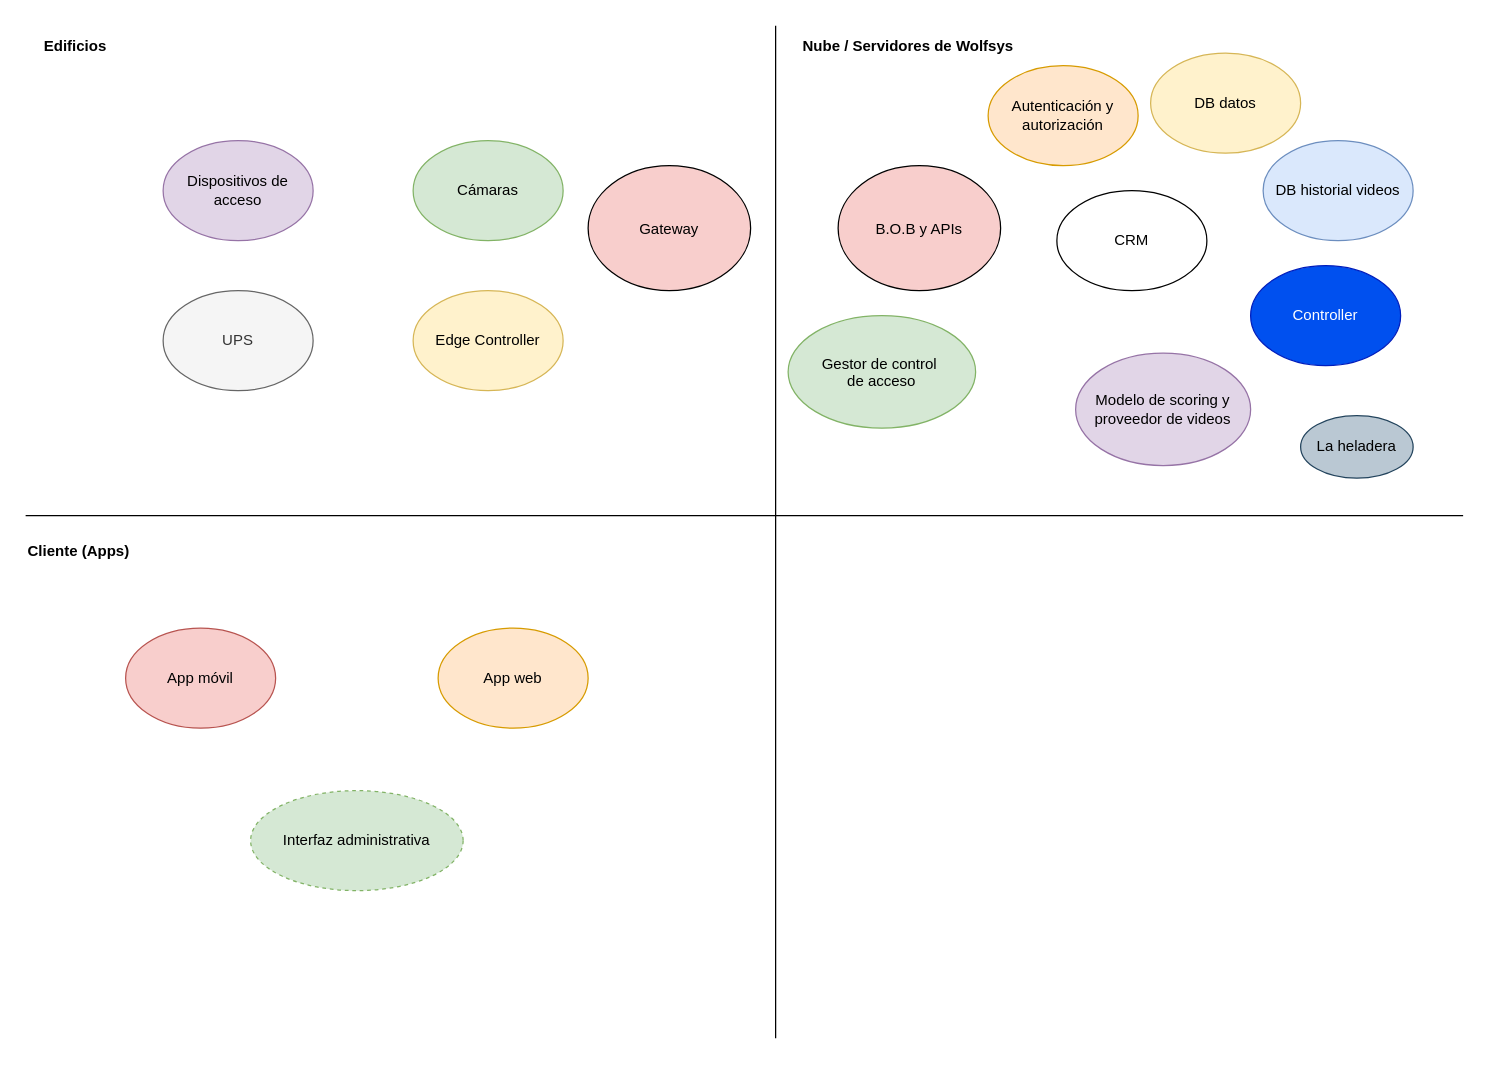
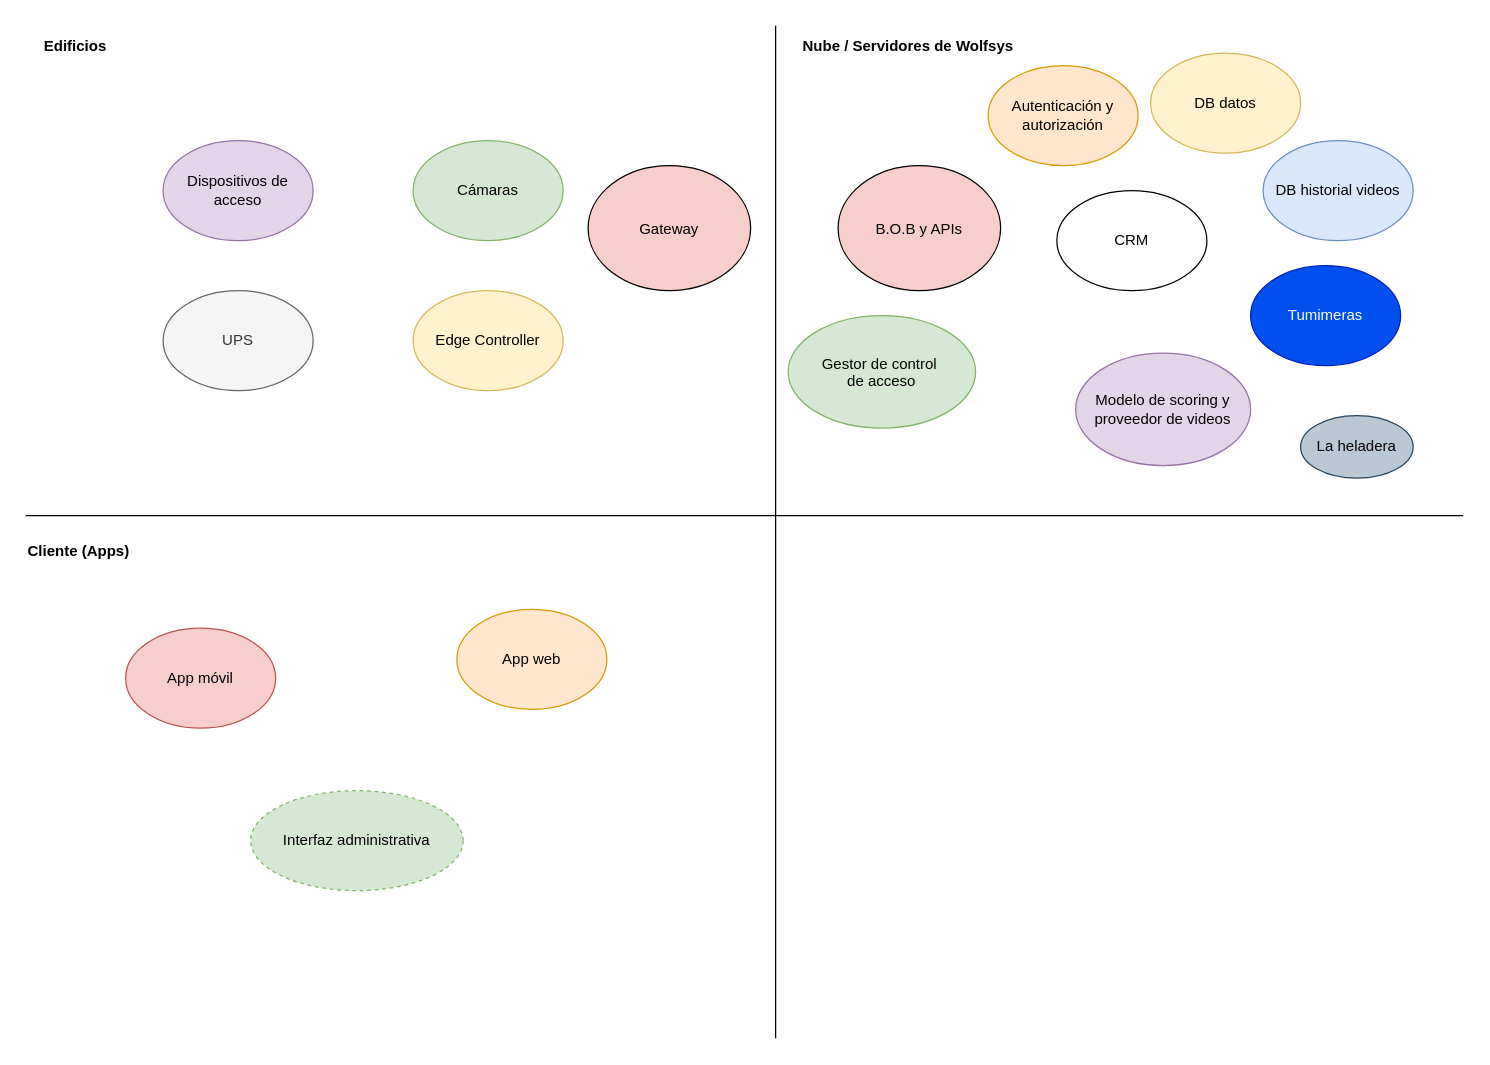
(1326, 316) -> (1326, 316)
(513, 678) -> (532, 659)
